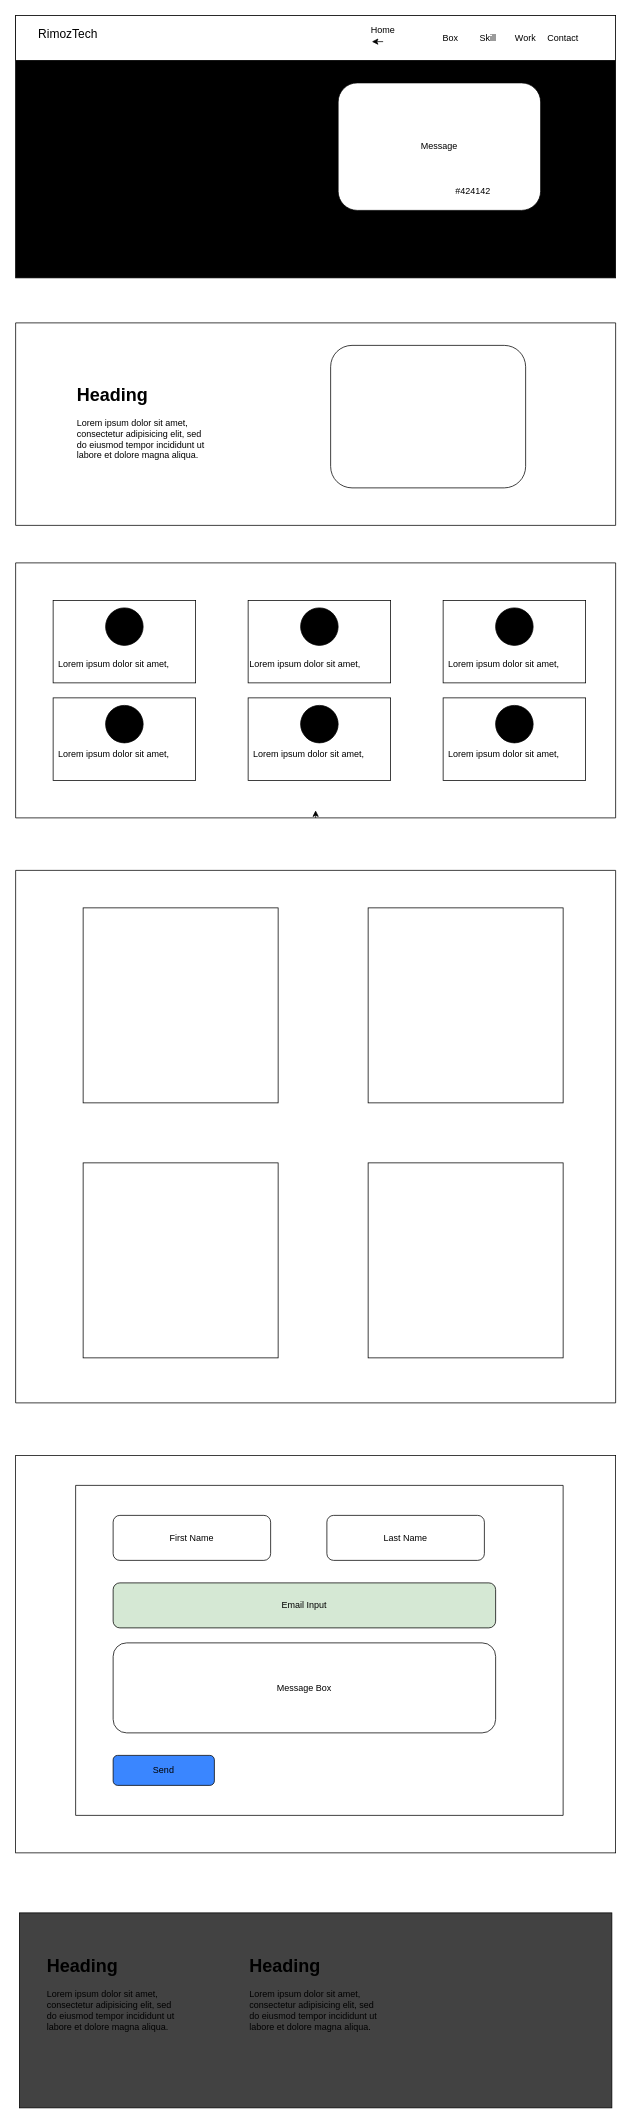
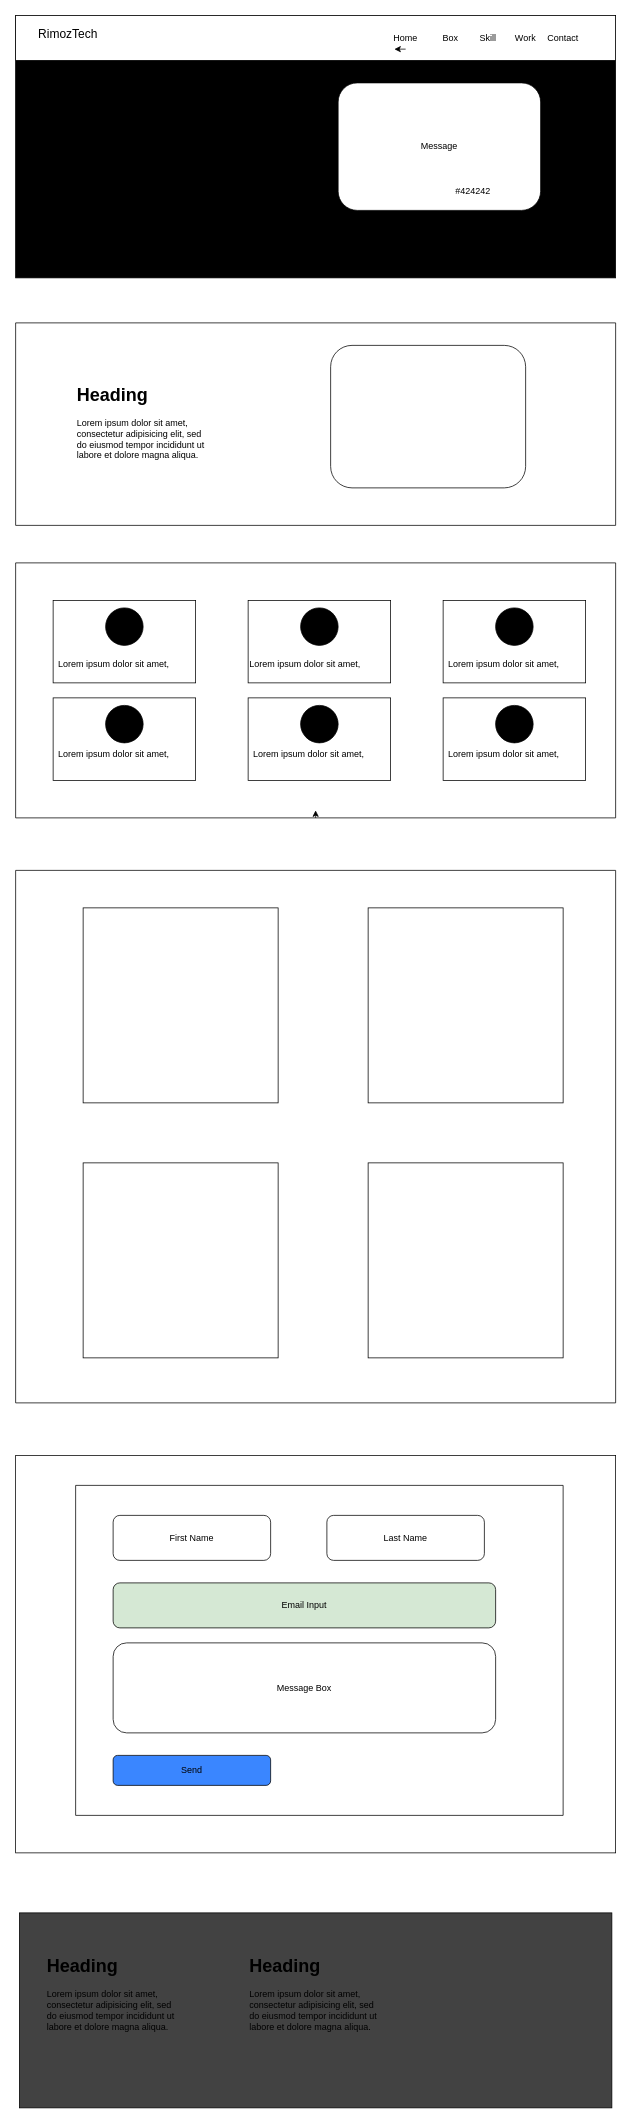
(383, 30) -> (405, 38)
(473, 192) -> (473, 192)
(164, 1770) -> (192, 1770)
